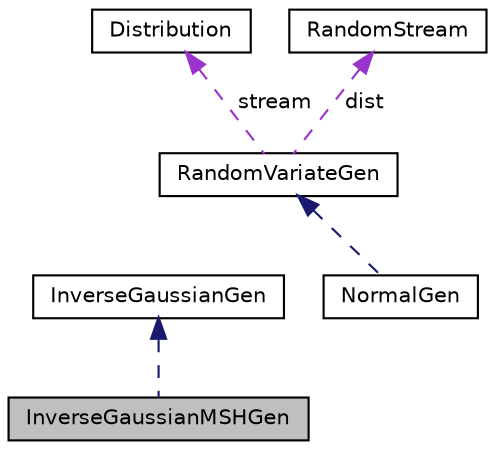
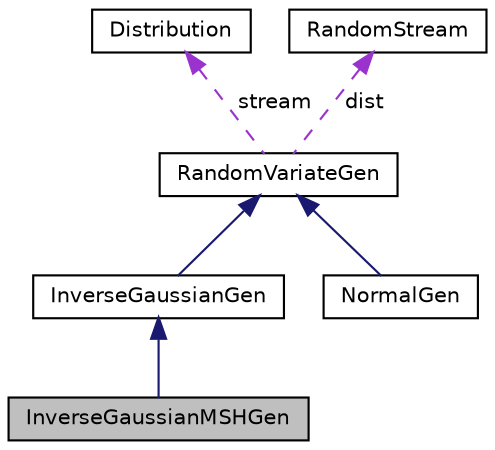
none -> (211, 243)
(347, 243) -> (347, 243)
(159, 369) -> (159, 369)
